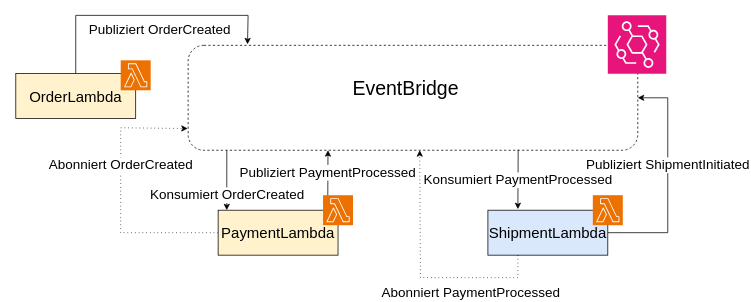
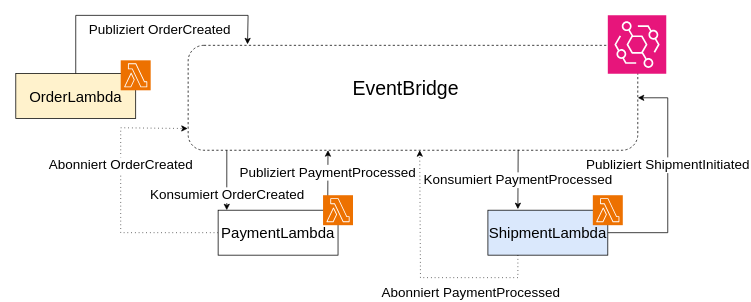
(278, 233) -> (278, 233)
